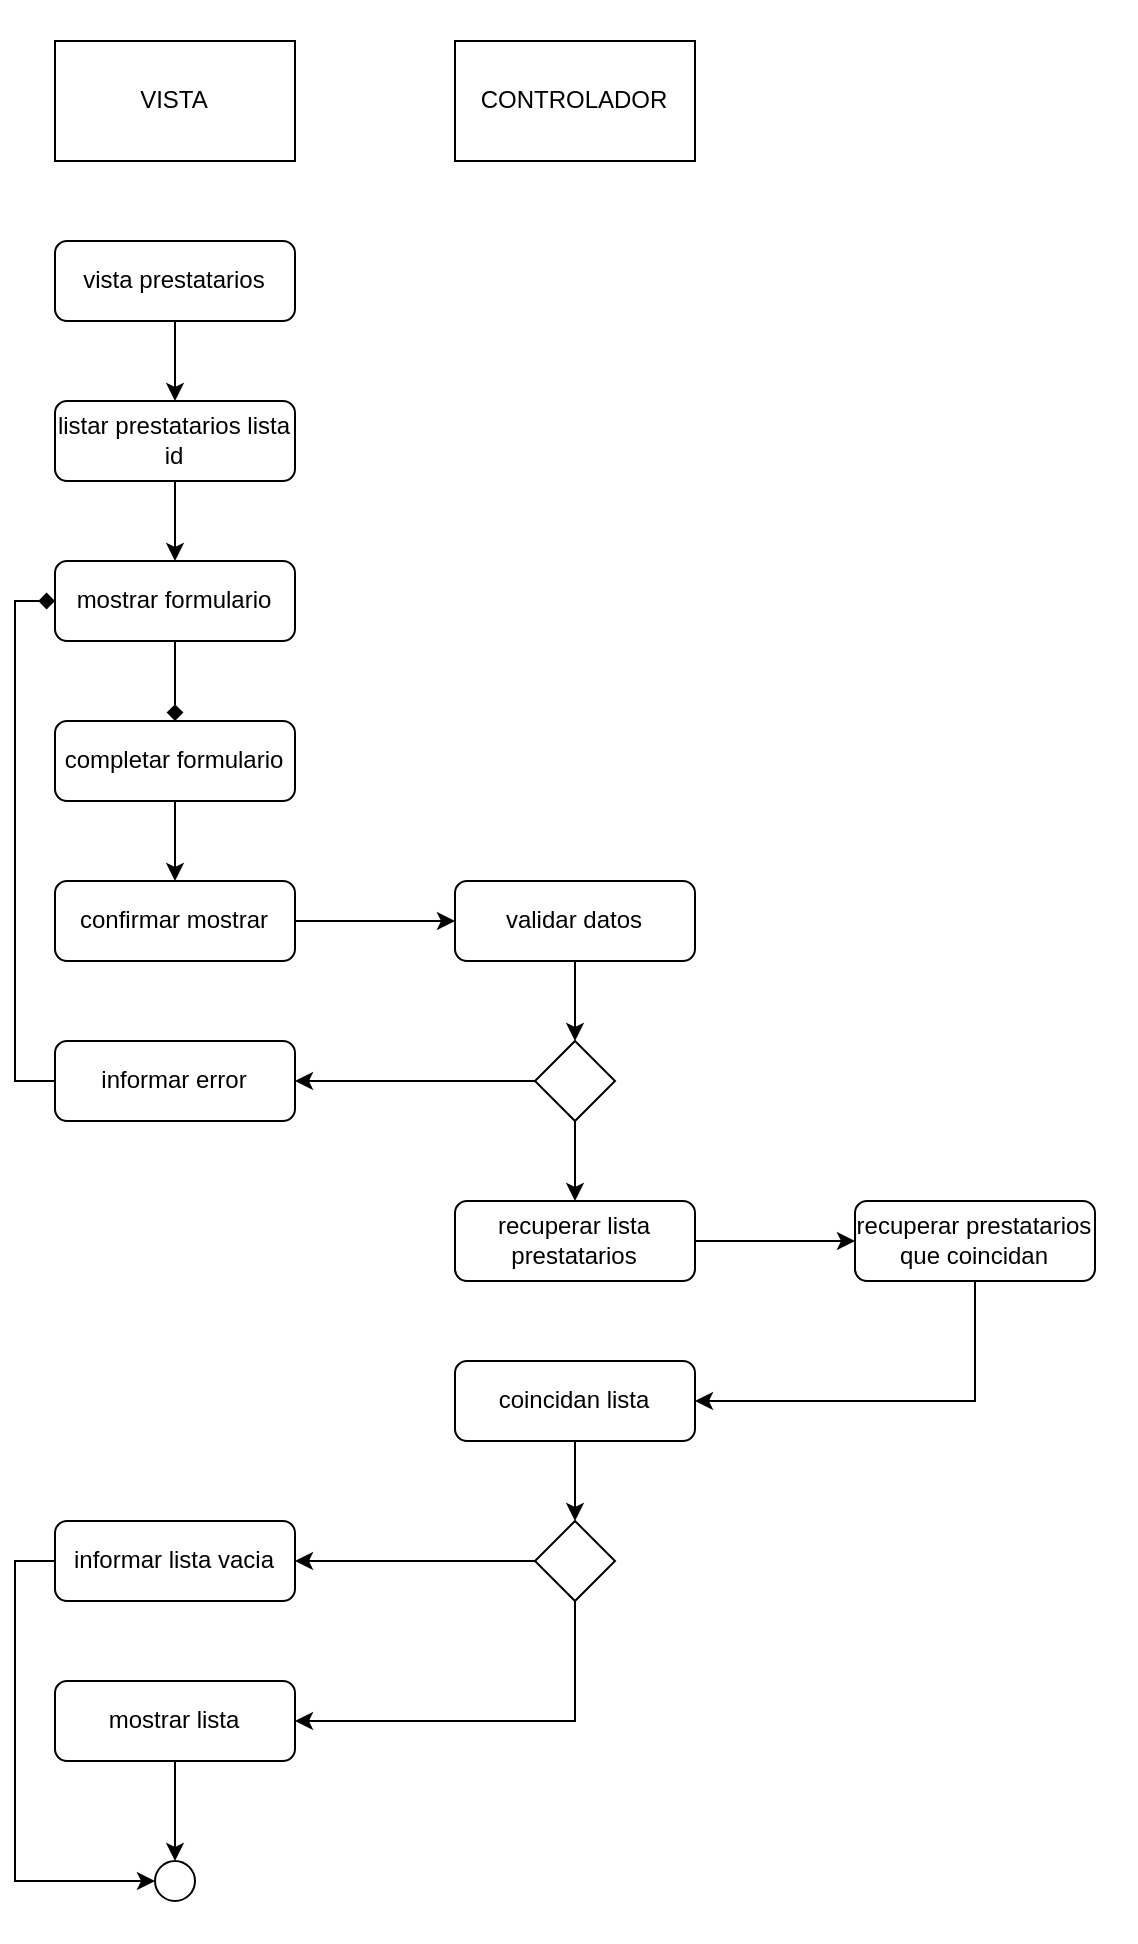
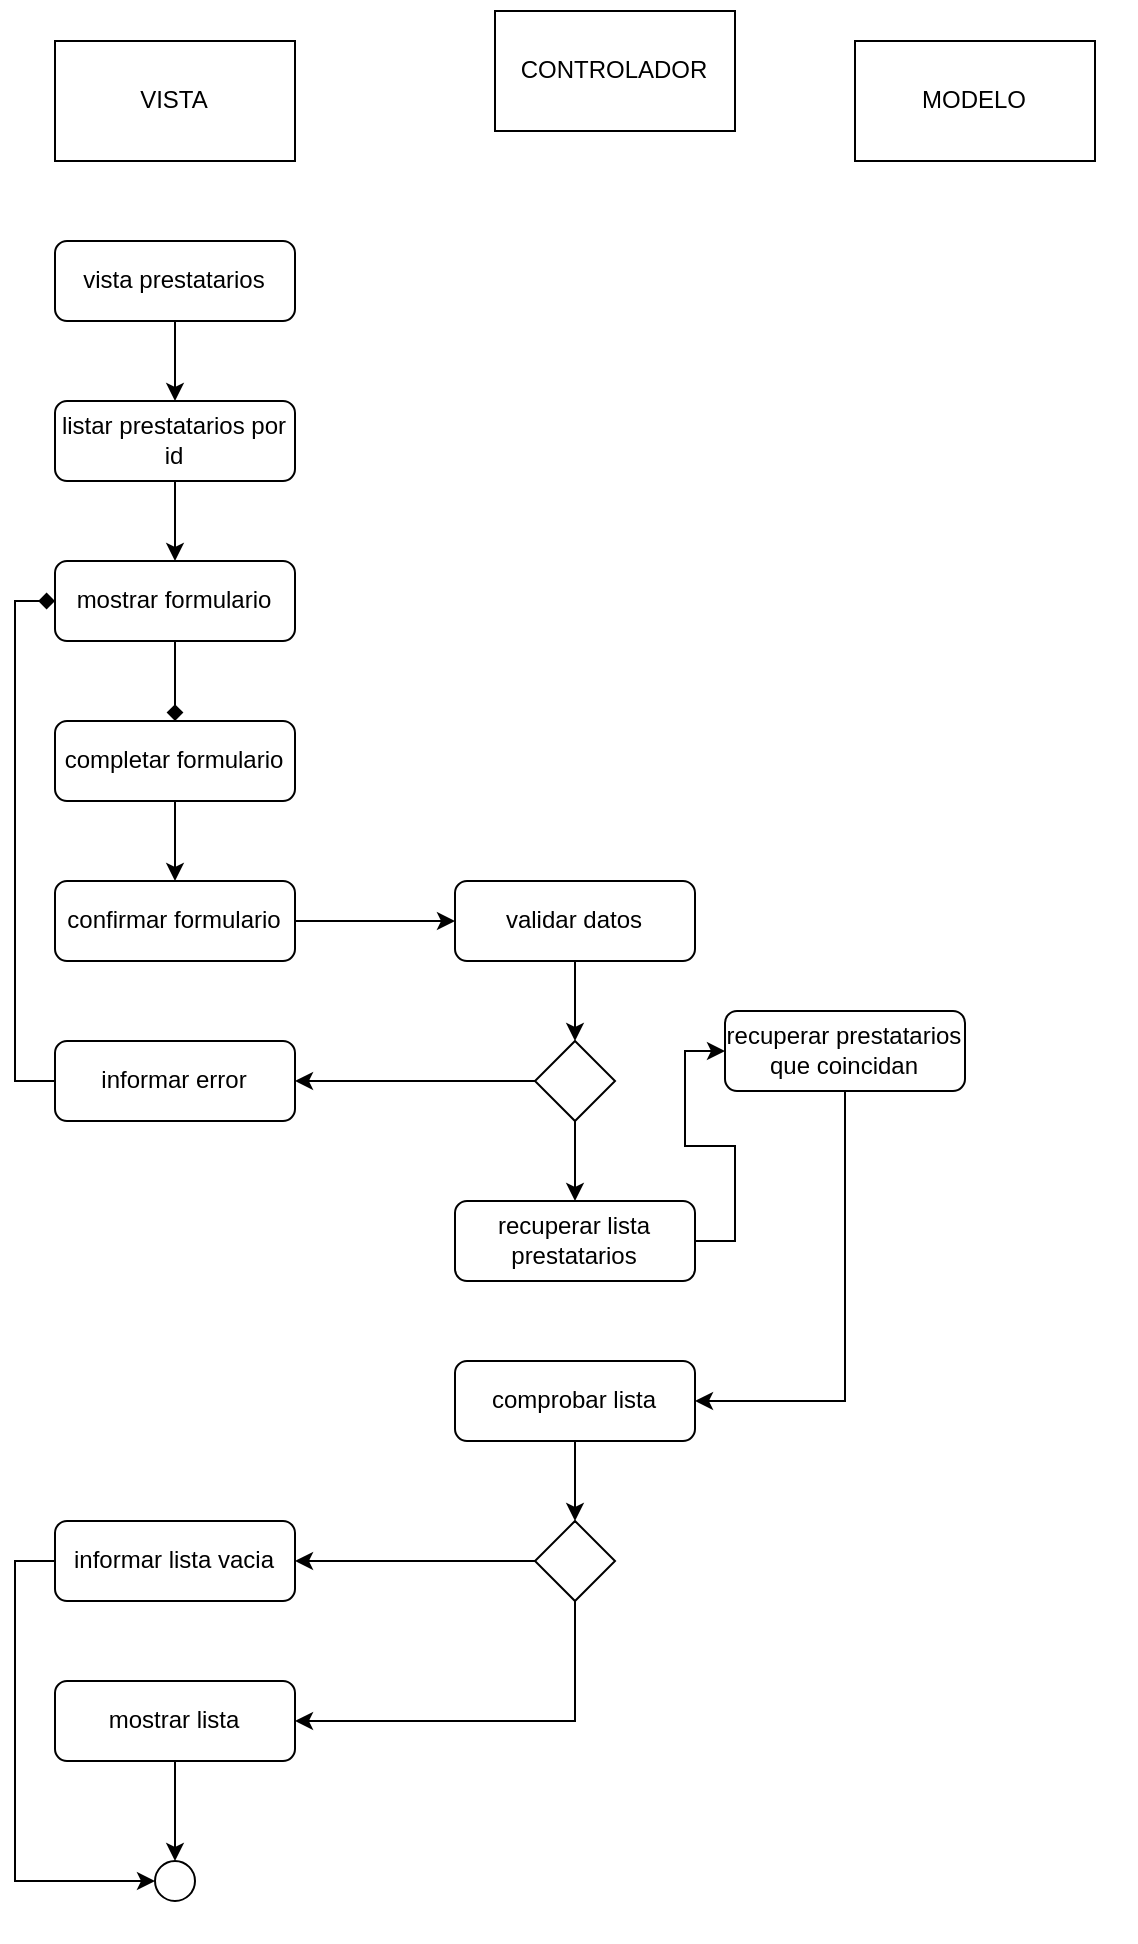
(575, 101) -> (615, 71)
none -> (975, 101)
(175, 441) -> (175, 441)
(175, 921) -> (175, 921)
(975, 1241) -> (845, 1051)
(575, 1401) -> (575, 1401)
